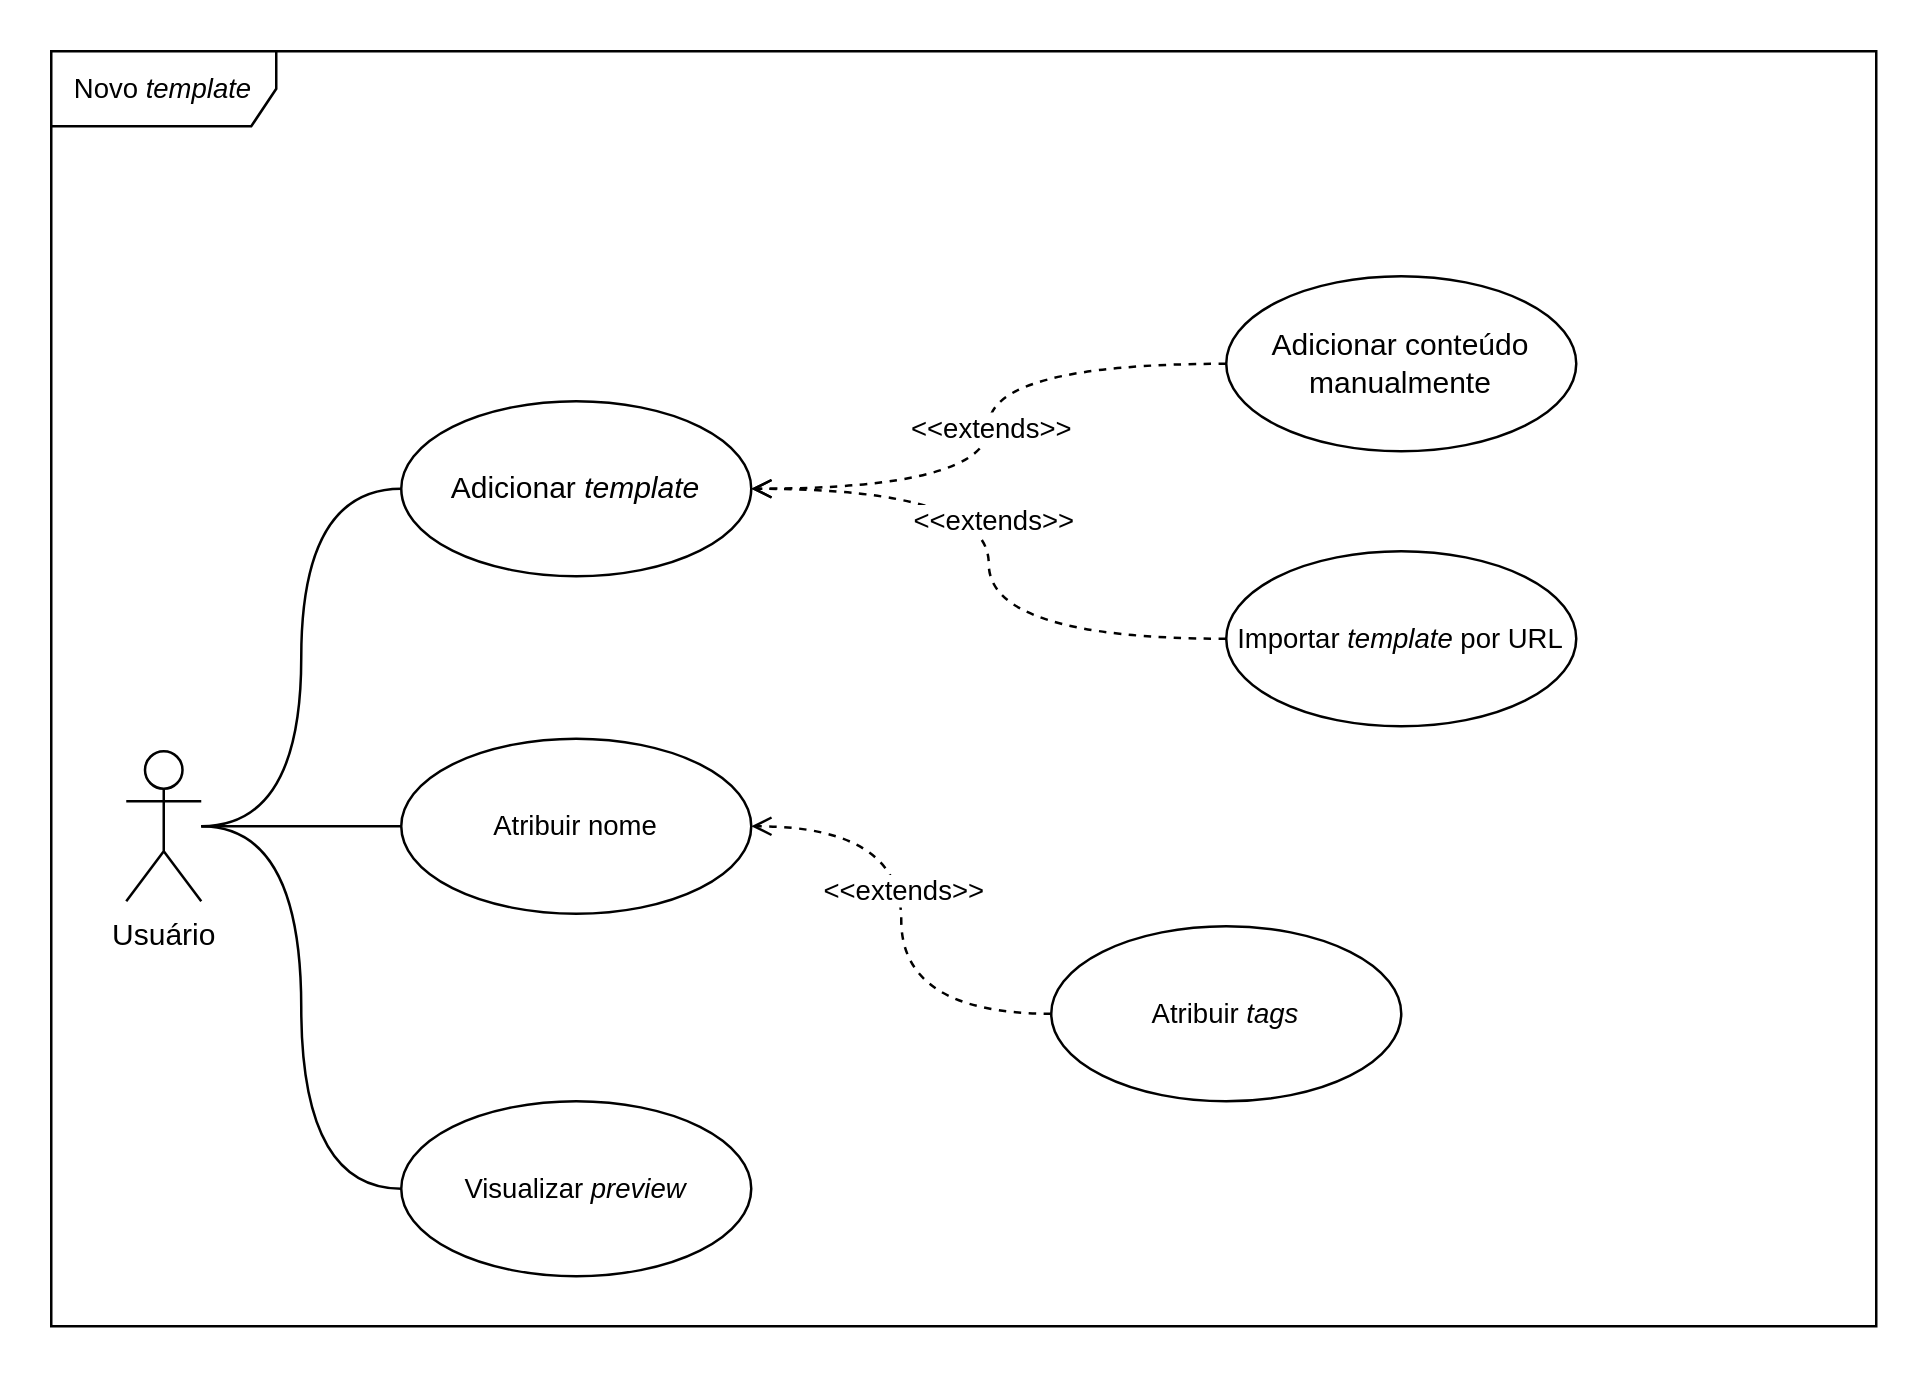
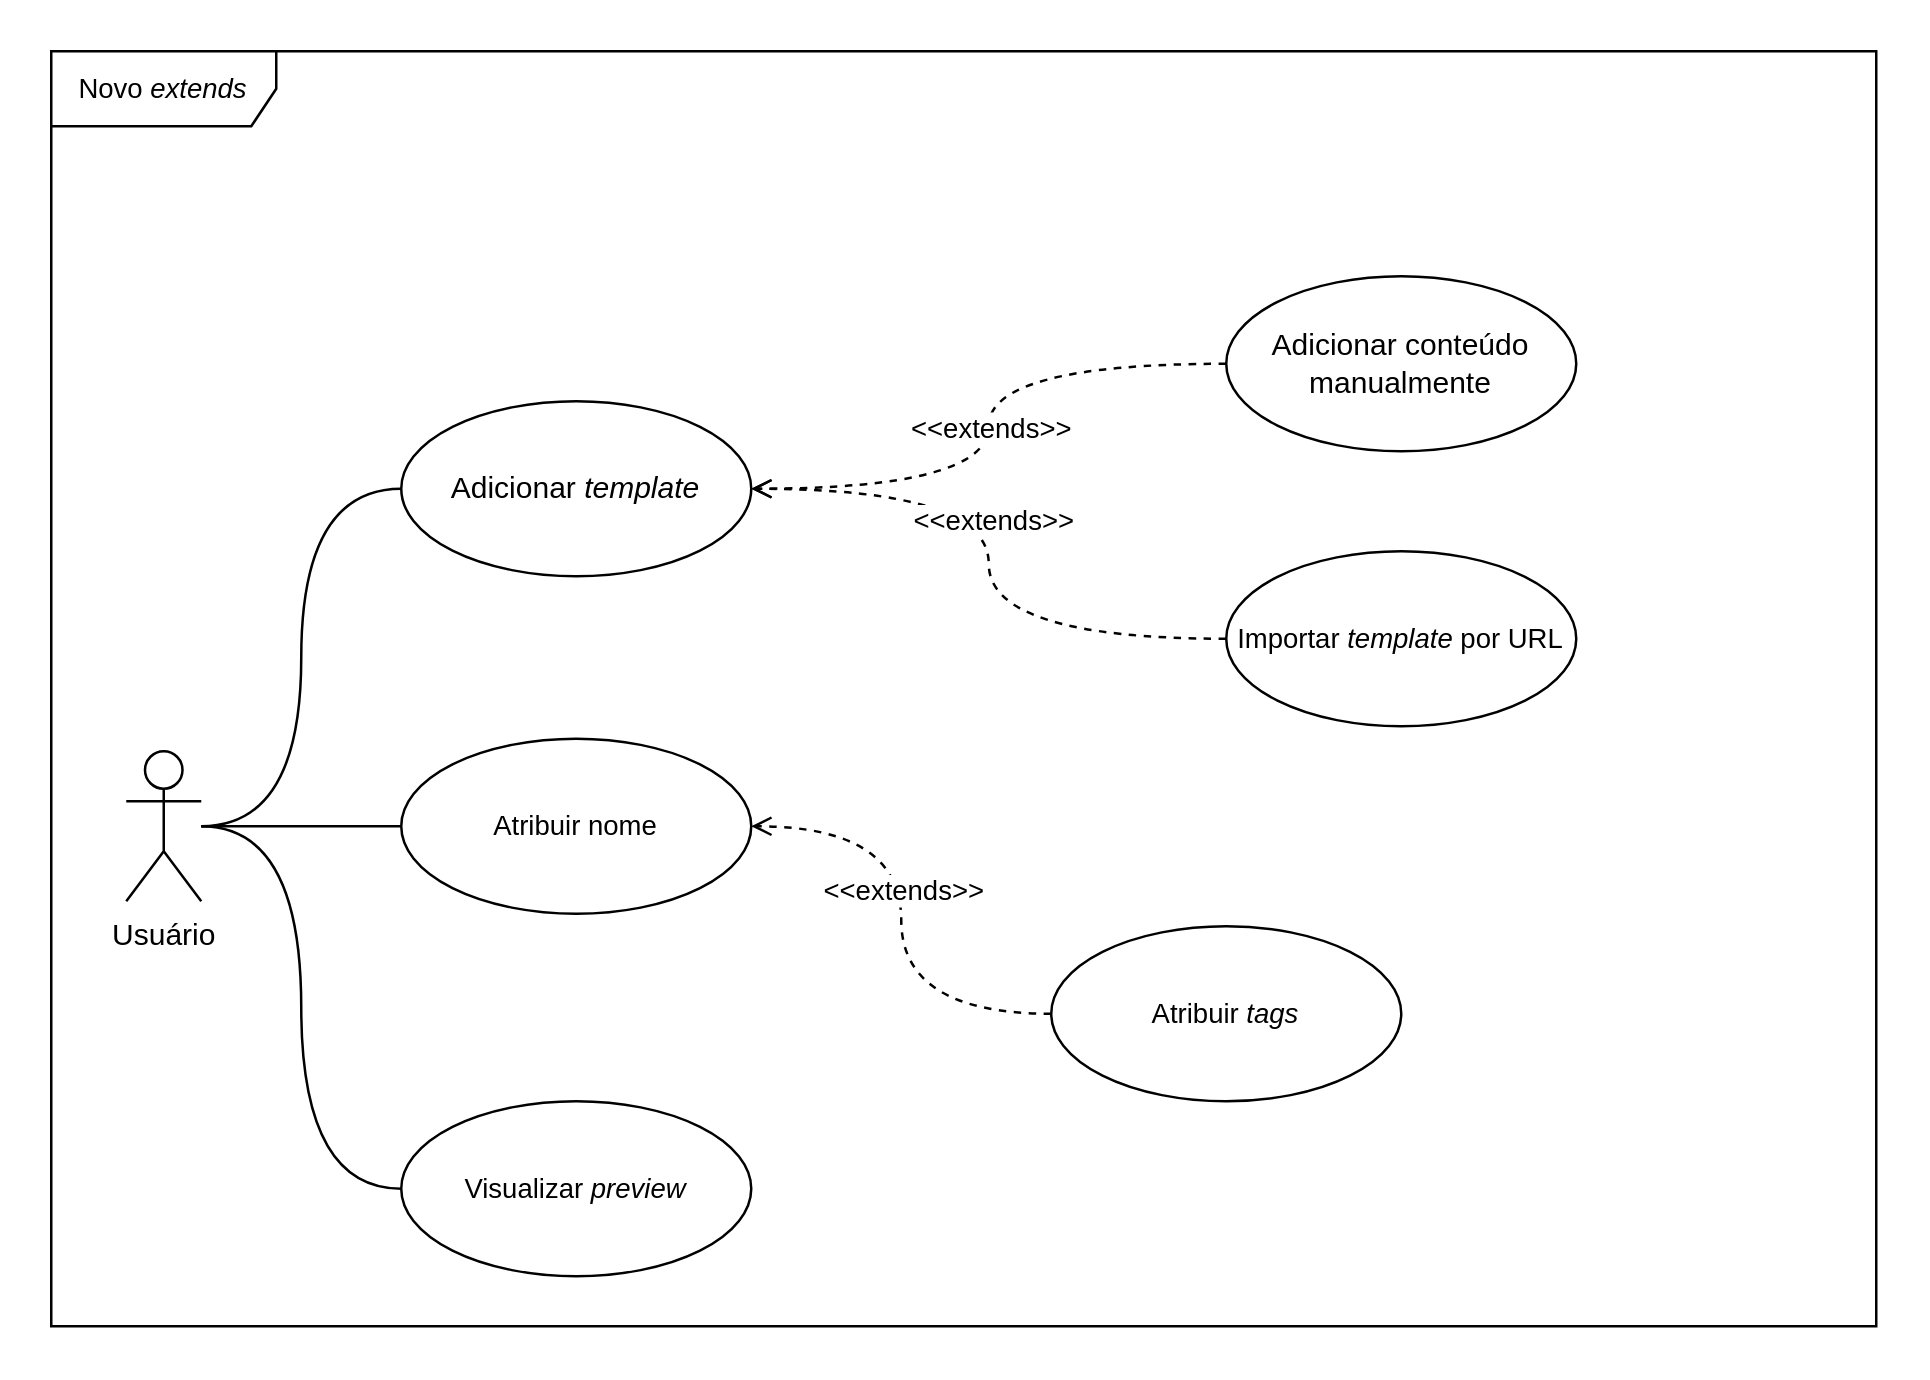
(164, 89) -> (164, 89)
